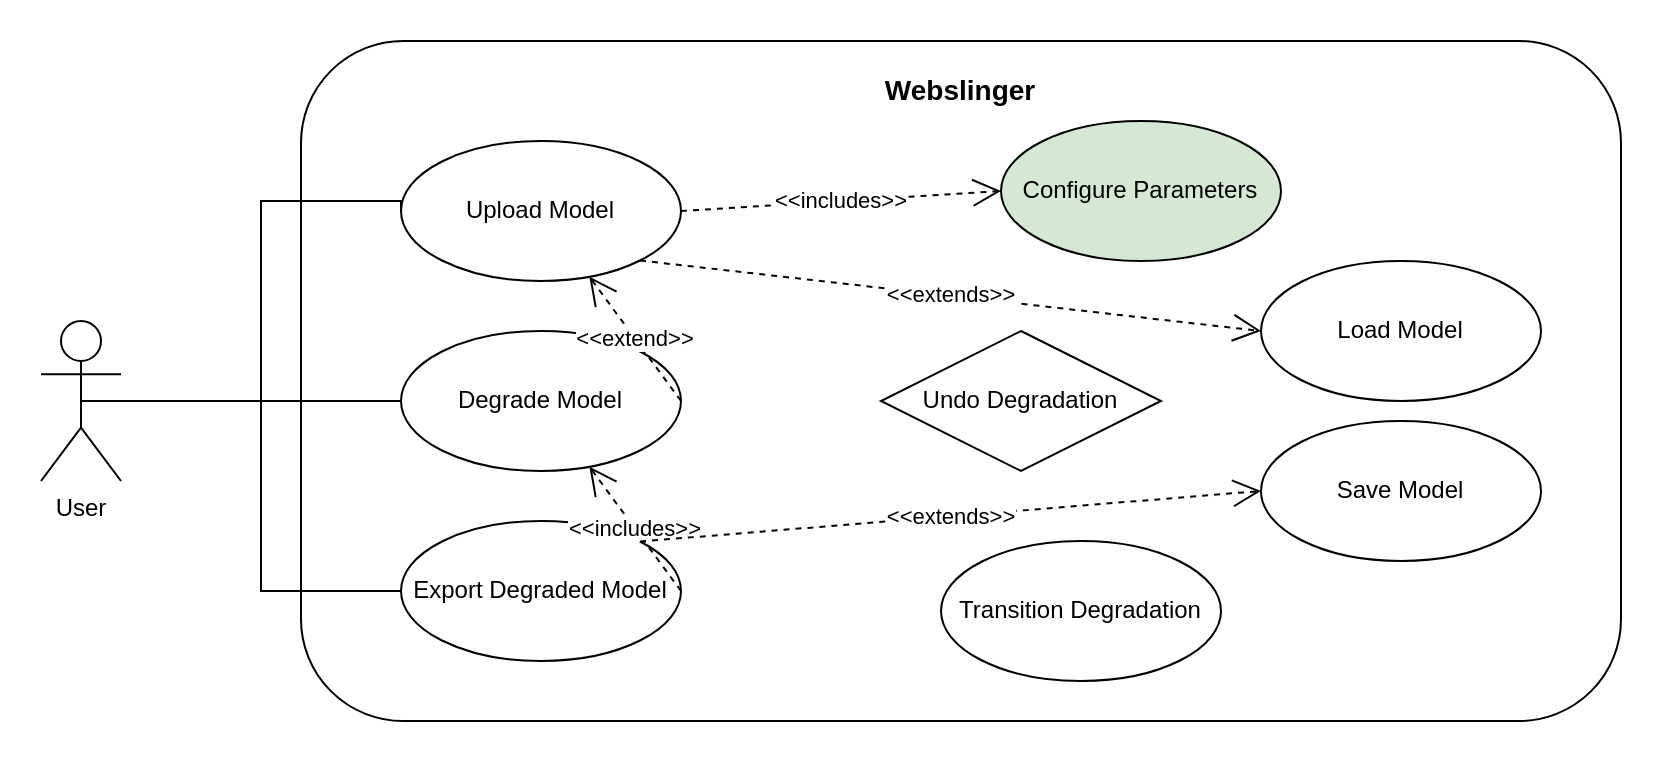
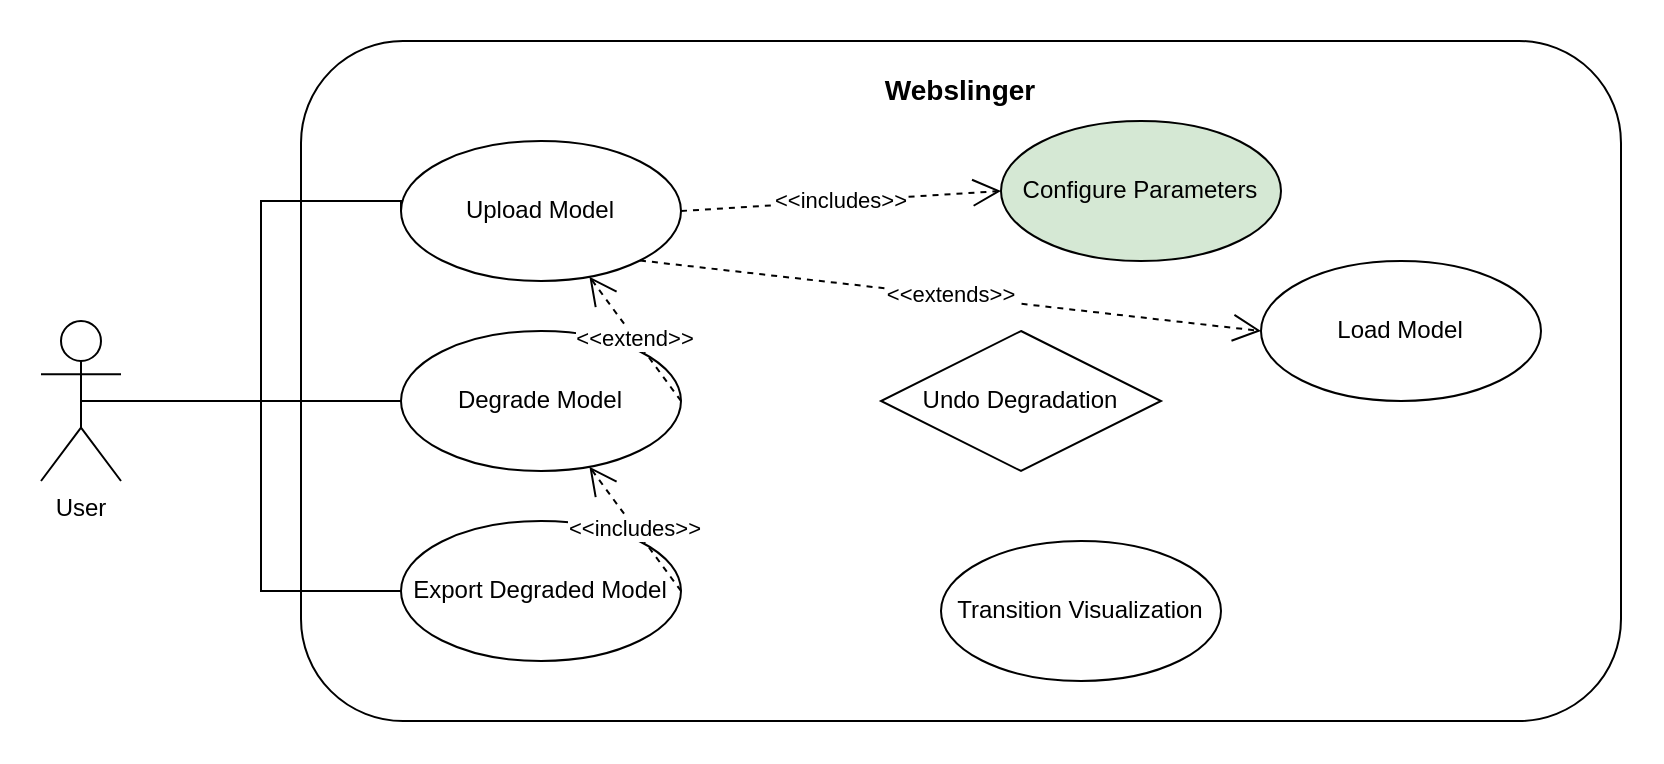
(1401, 491) -> none
(953, 516) -> none
(1081, 611) -> (1081, 611)
